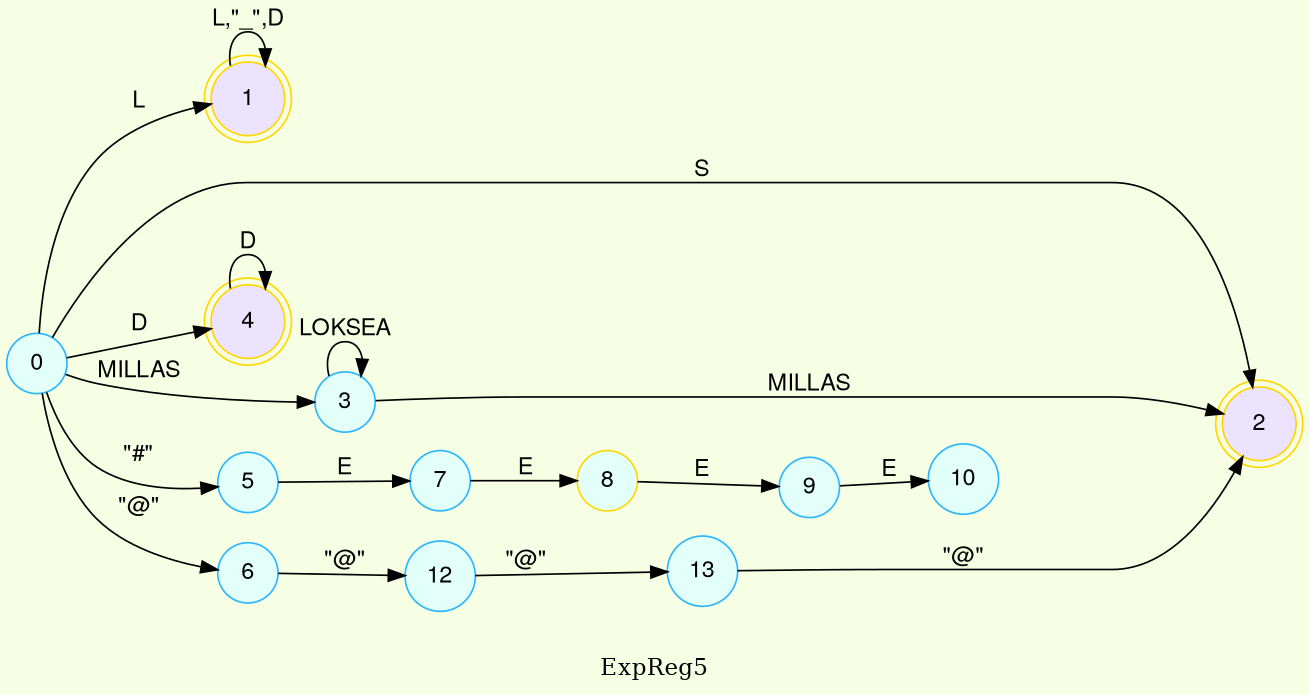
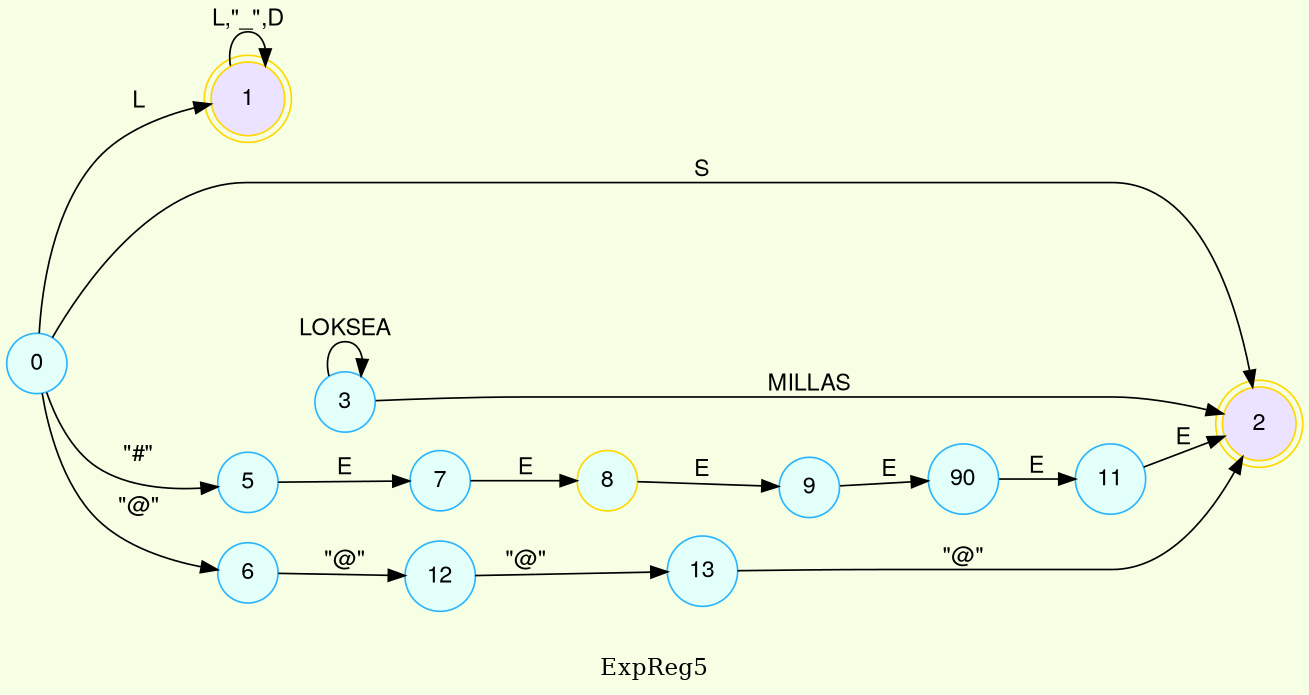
(248, 322) -> none
(180, 396) -> none
(963, 479) -> (963, 479)
none -> (1111, 479)
